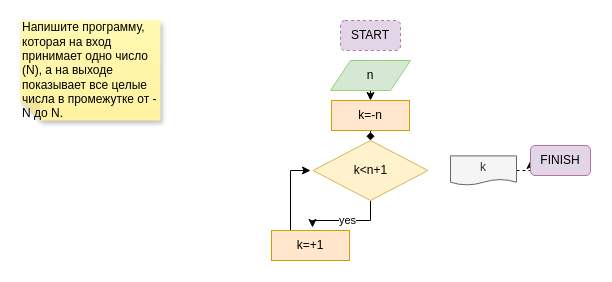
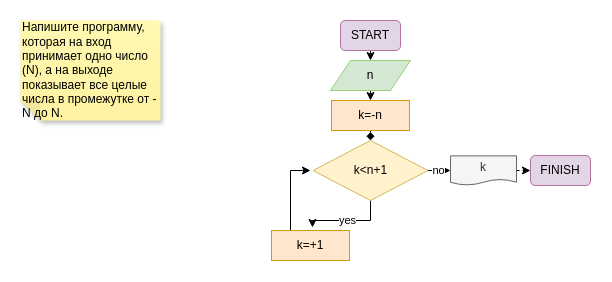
(371, 36) -> (371, 36)
none -> (371, 52)
(561, 161) -> (561, 171)
none -> (436, 171)
